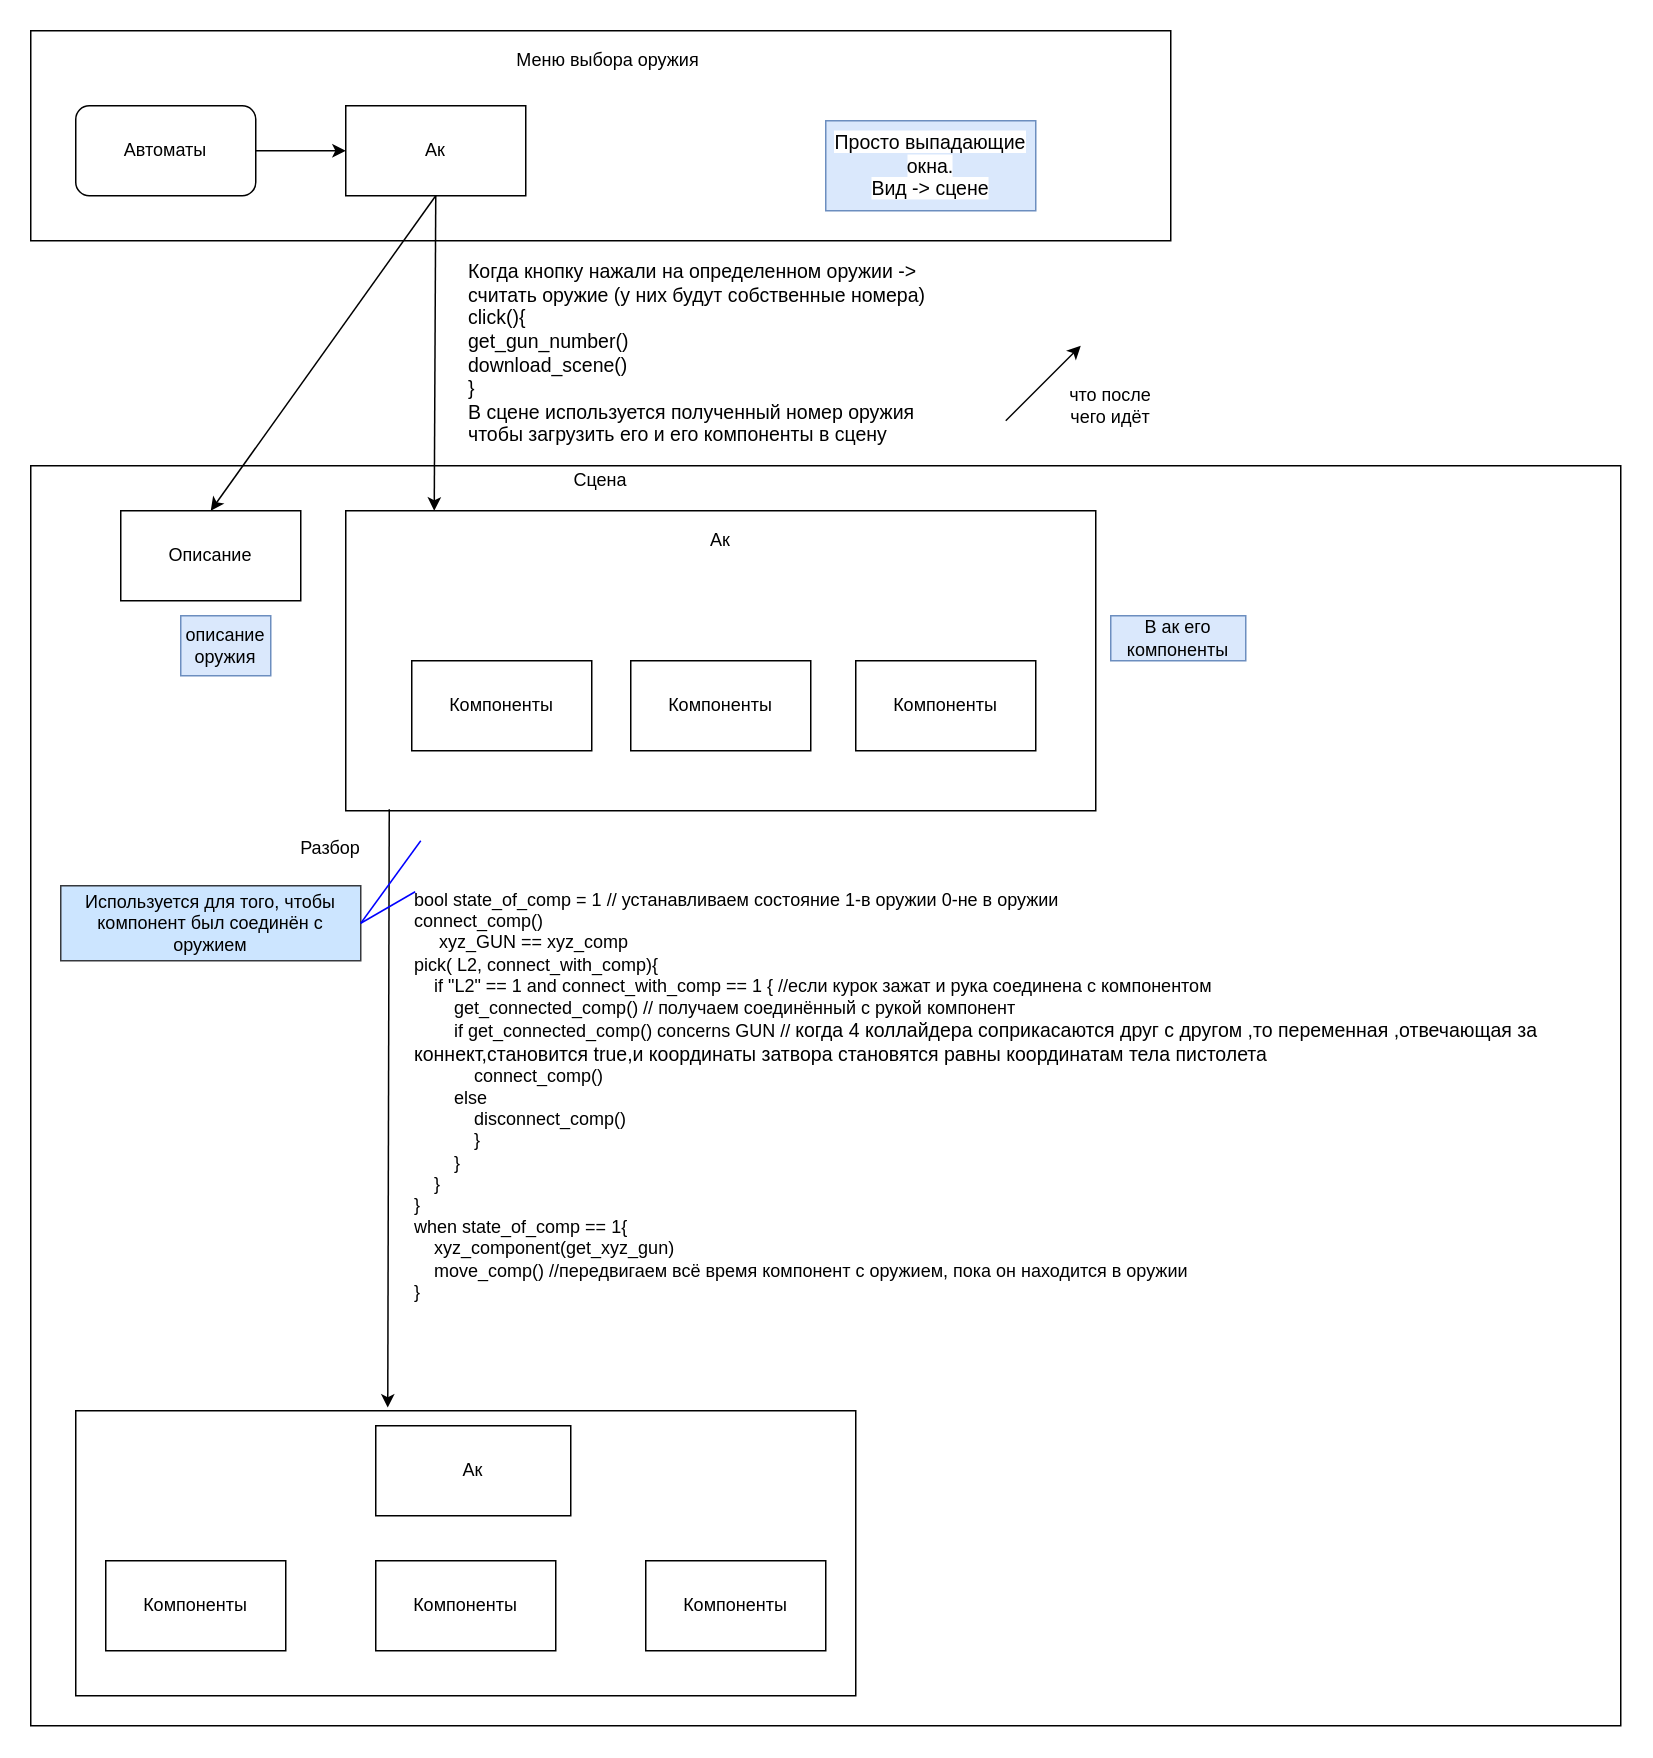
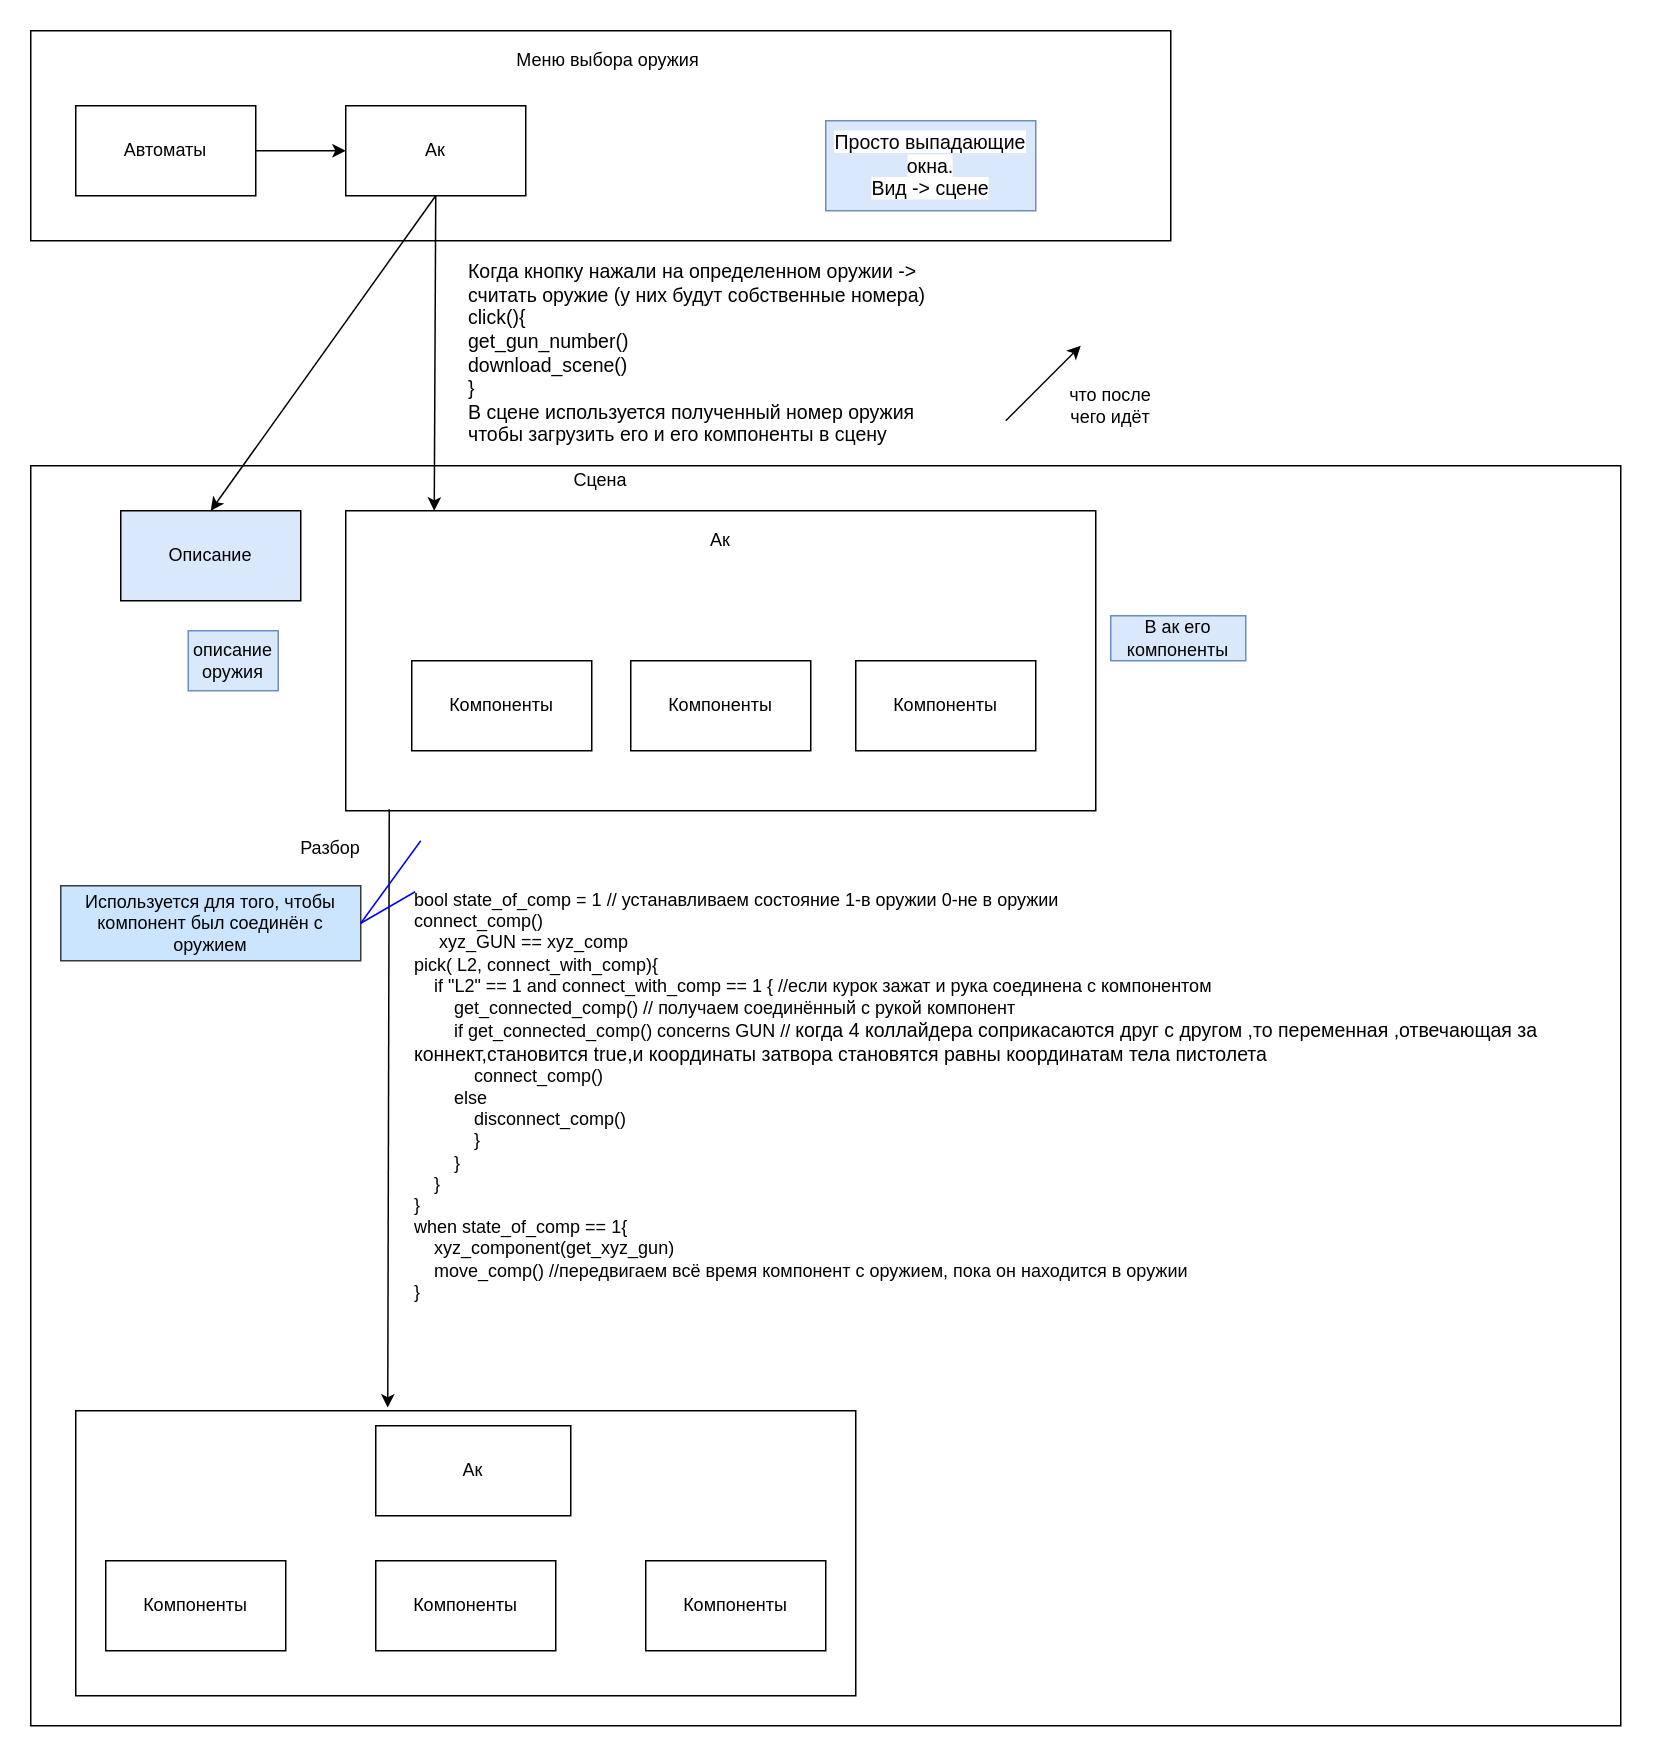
(166, 151) -> (166, 151)
(211, 556) -> (211, 556)
(226, 646) -> (233, 661)
